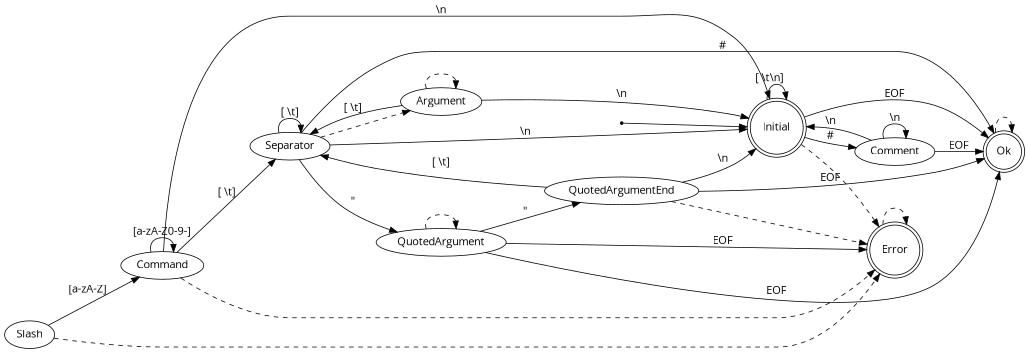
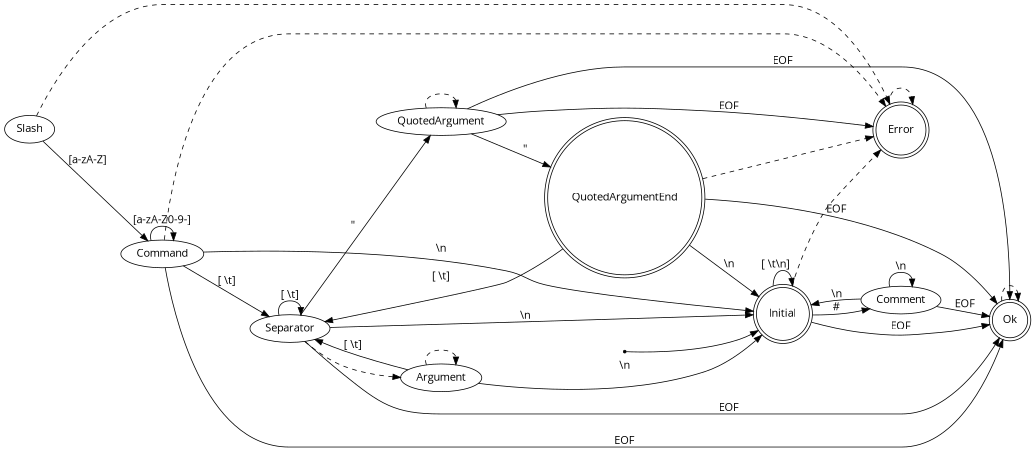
(723, 46) -> (729, 408)
(622, 191) -> (625, 198)
none -> (553, 447)
